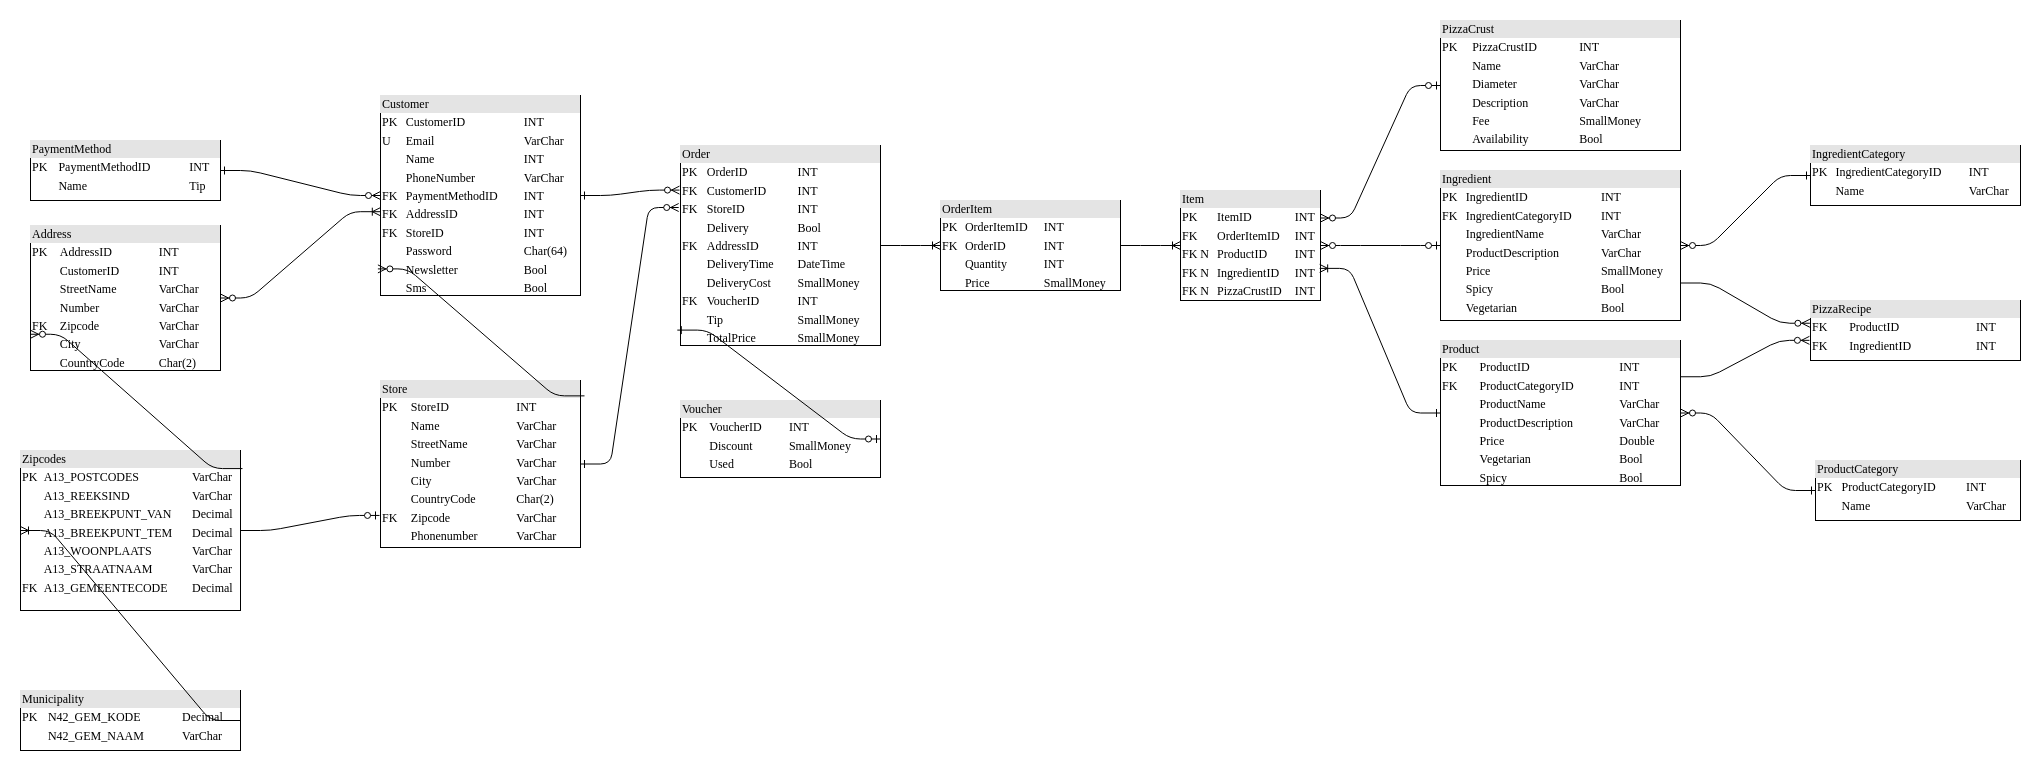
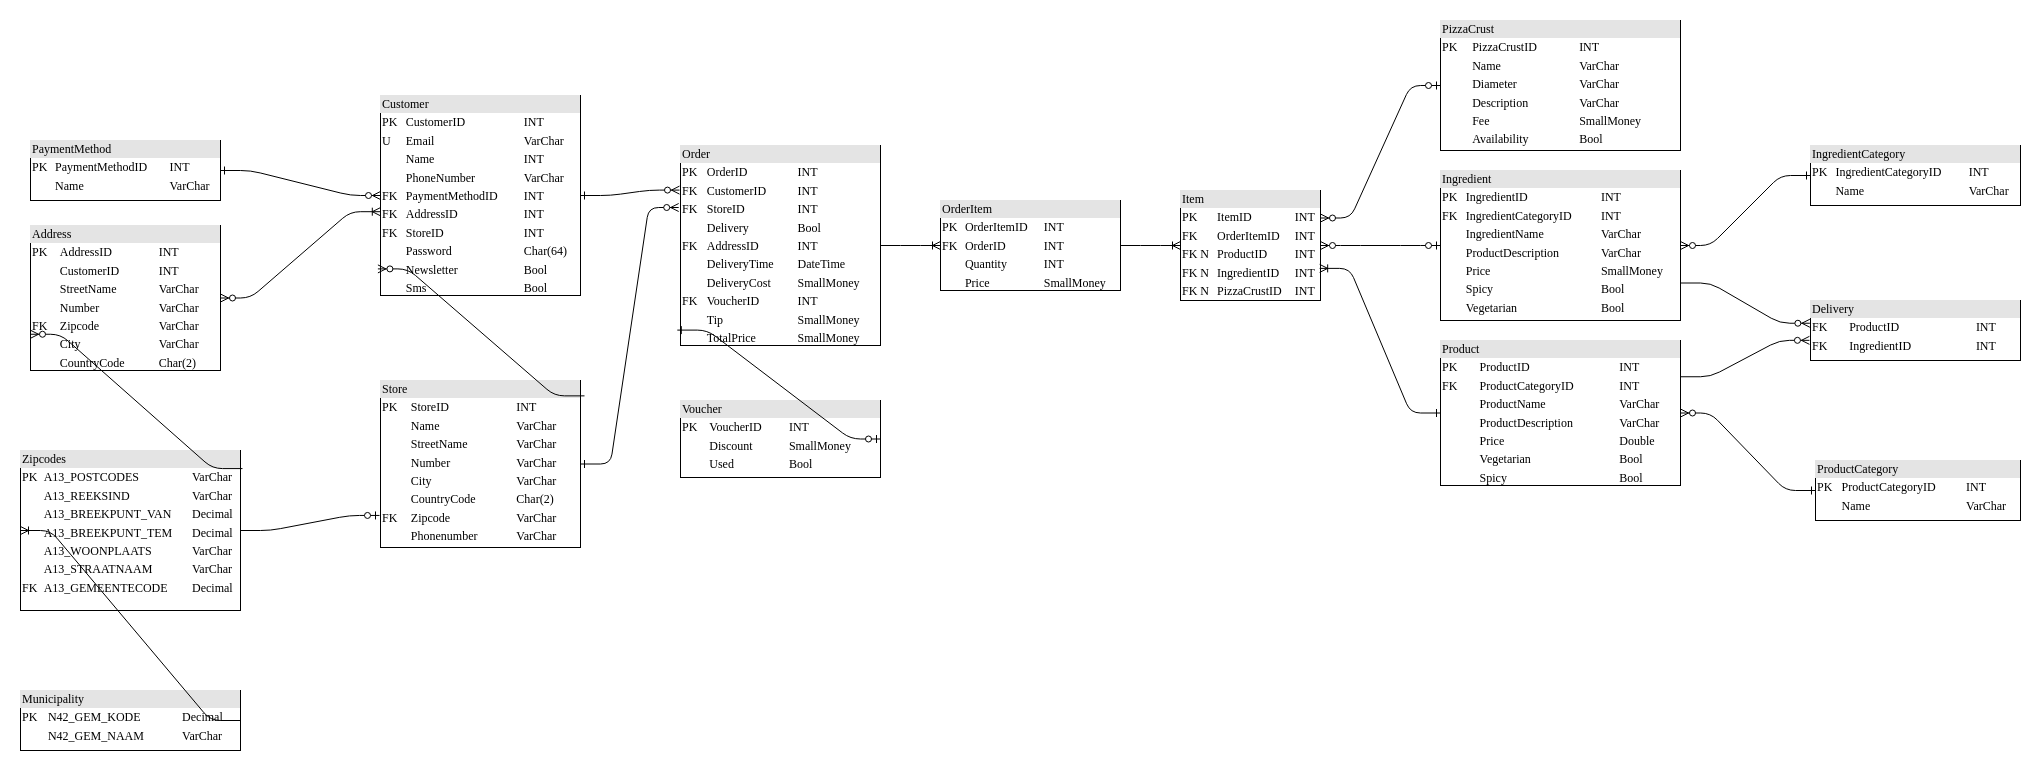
(88, 177) -> (88, 177)
(1856, 337) -> (1856, 337)
